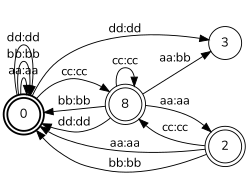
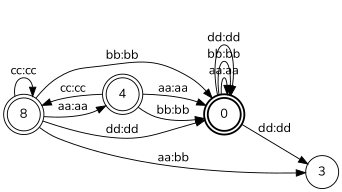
(67, 79) -> none
(225, 146) -> (123, 94)
